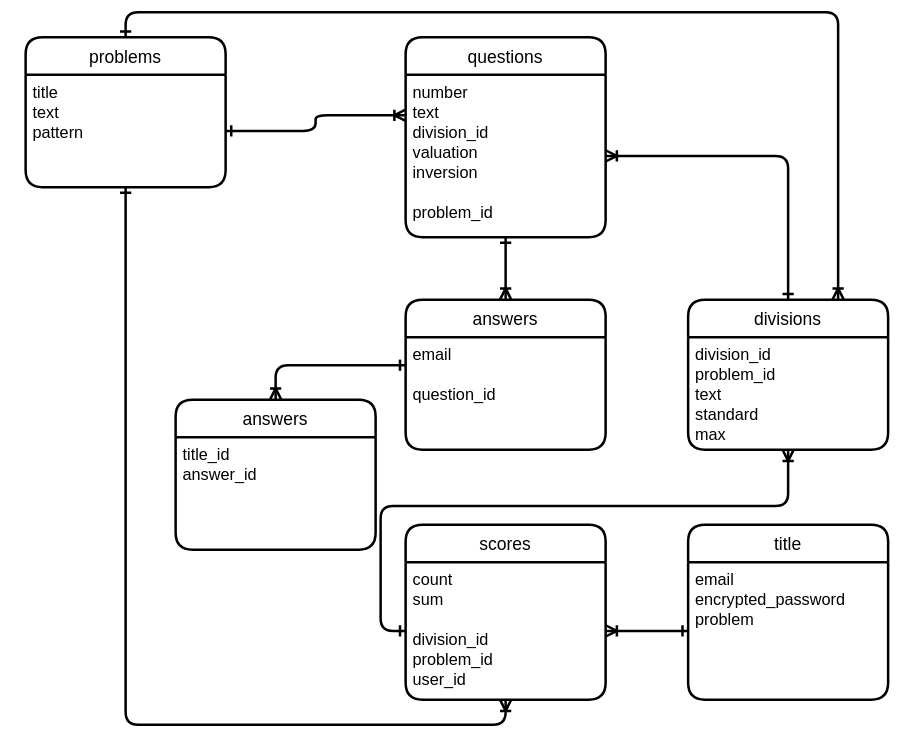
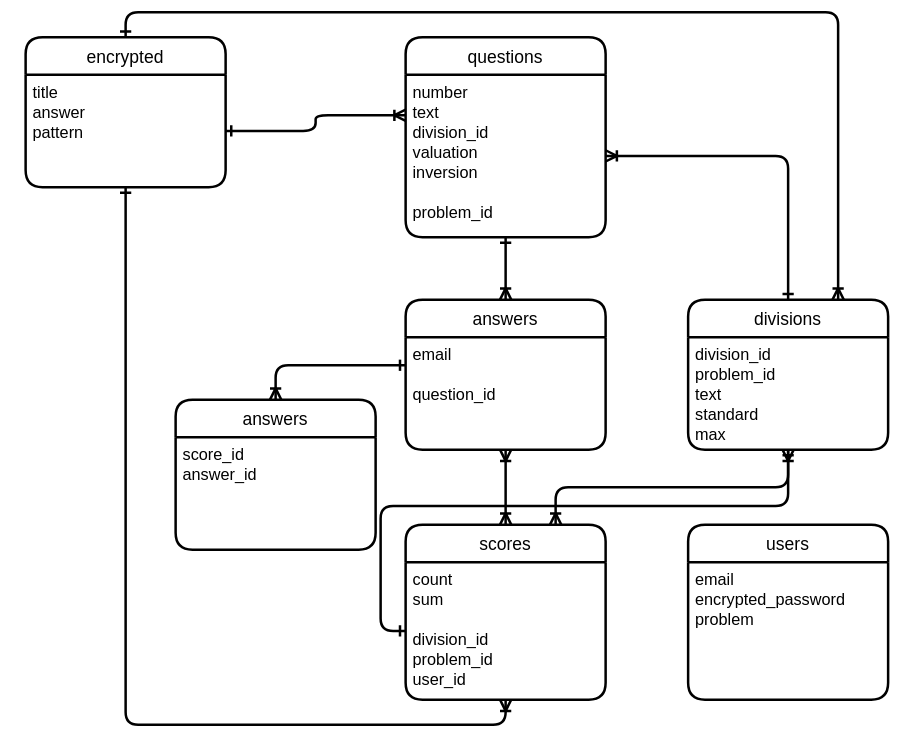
(125, 57) -> (125, 57)
(51, 92) -> (51, 92)
(213, 455) -> (217, 455)
none -> (656, 487)
none -> (506, 488)
(788, 544) -> (788, 544)
(647, 631) -> none
